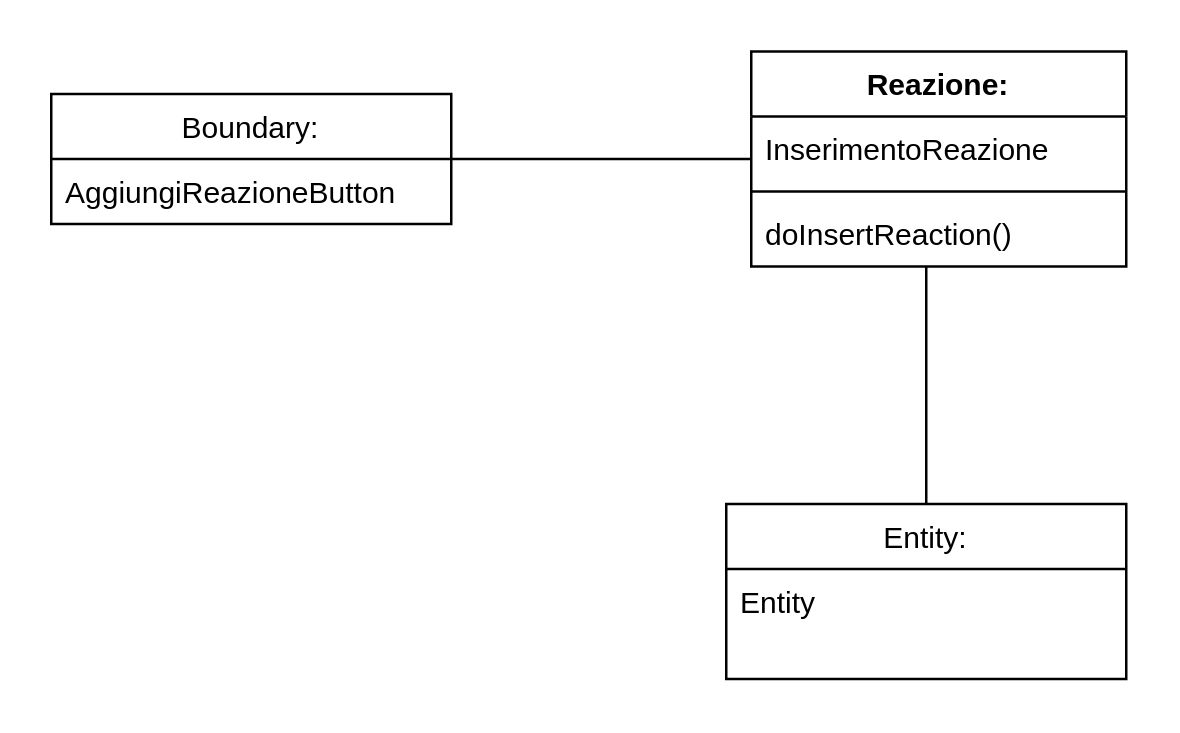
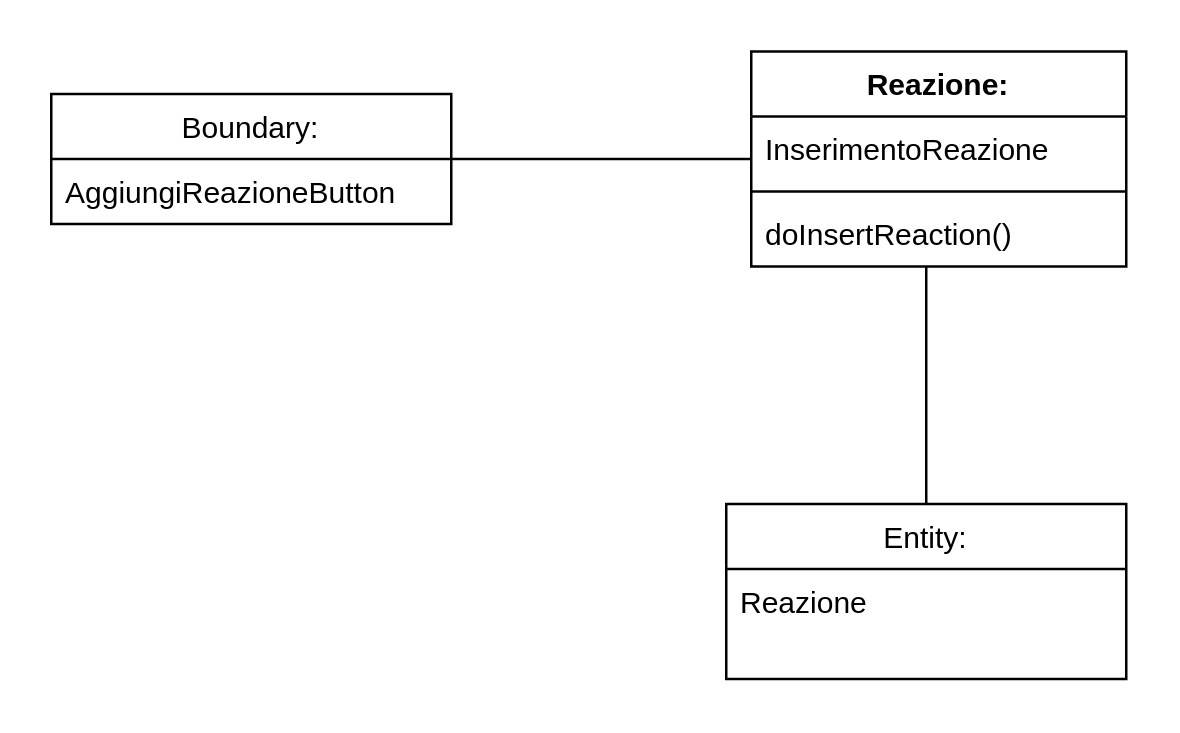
(787, 603) -> (803, 603)
